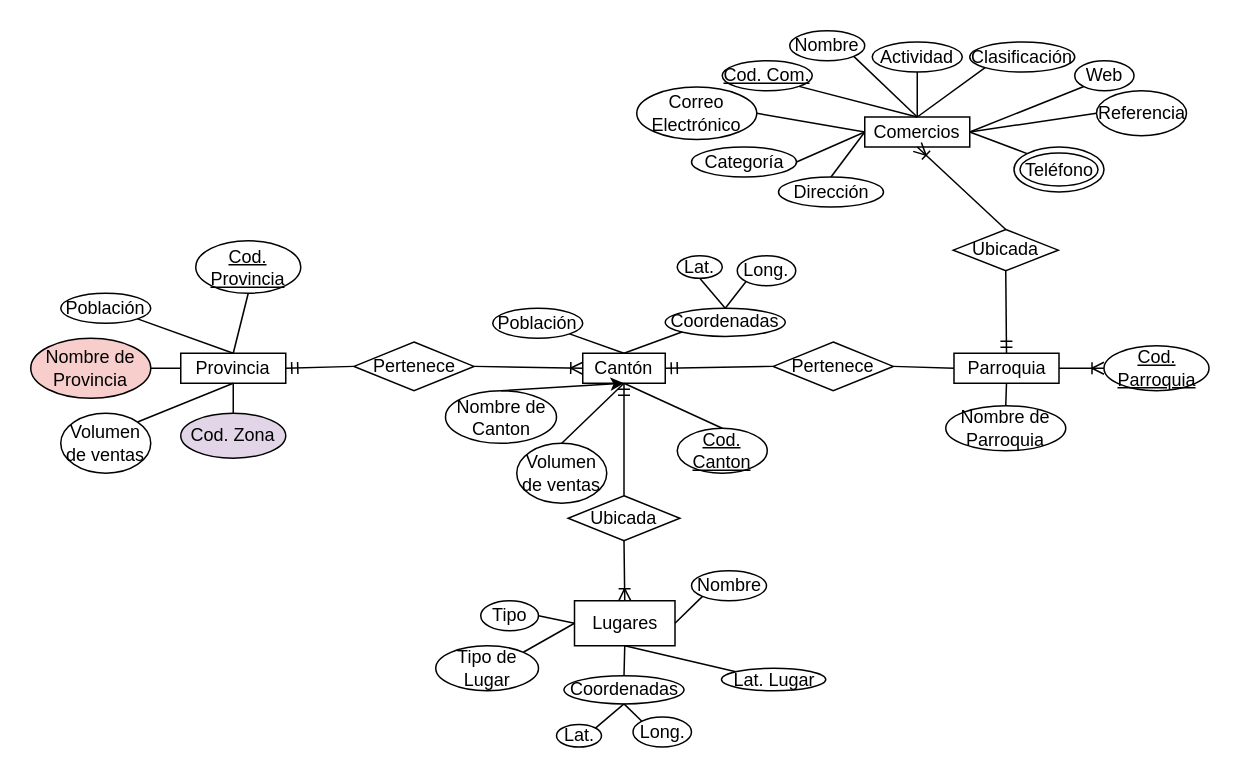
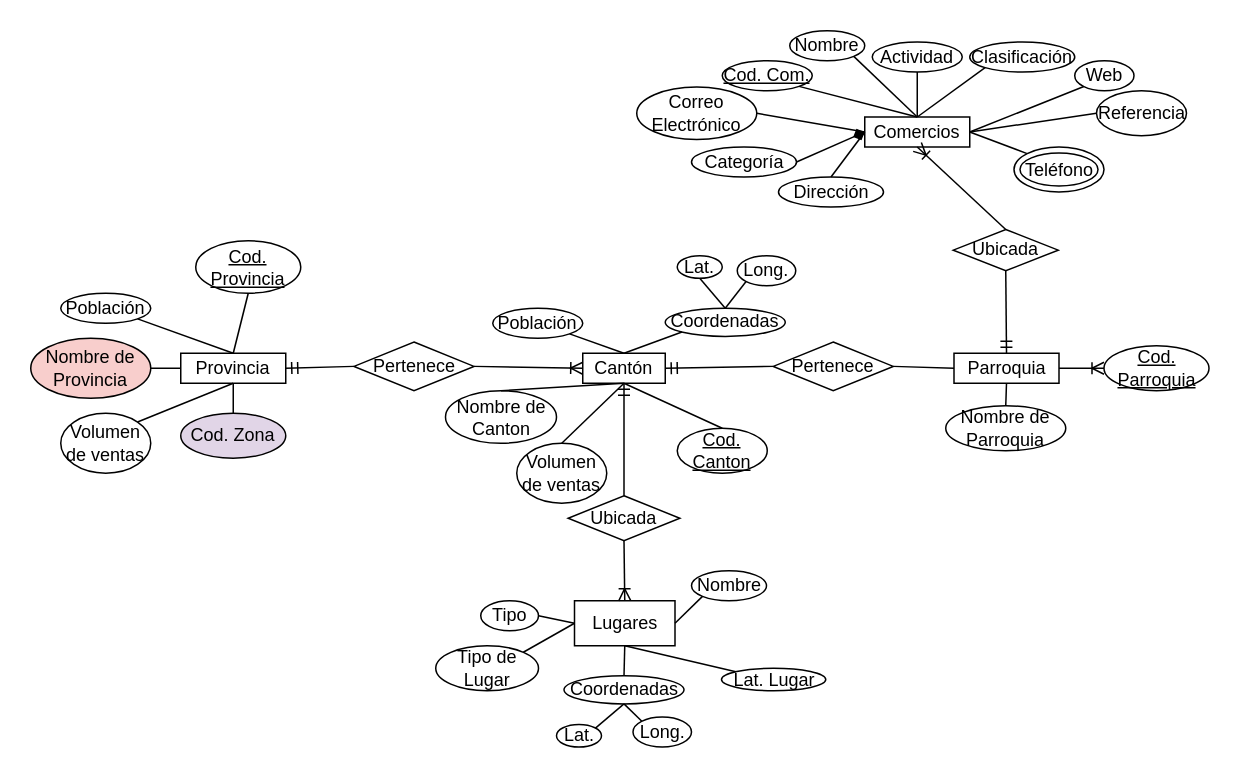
(856, 136) -> (853, 137)
(612, 384) -> (615, 384)
